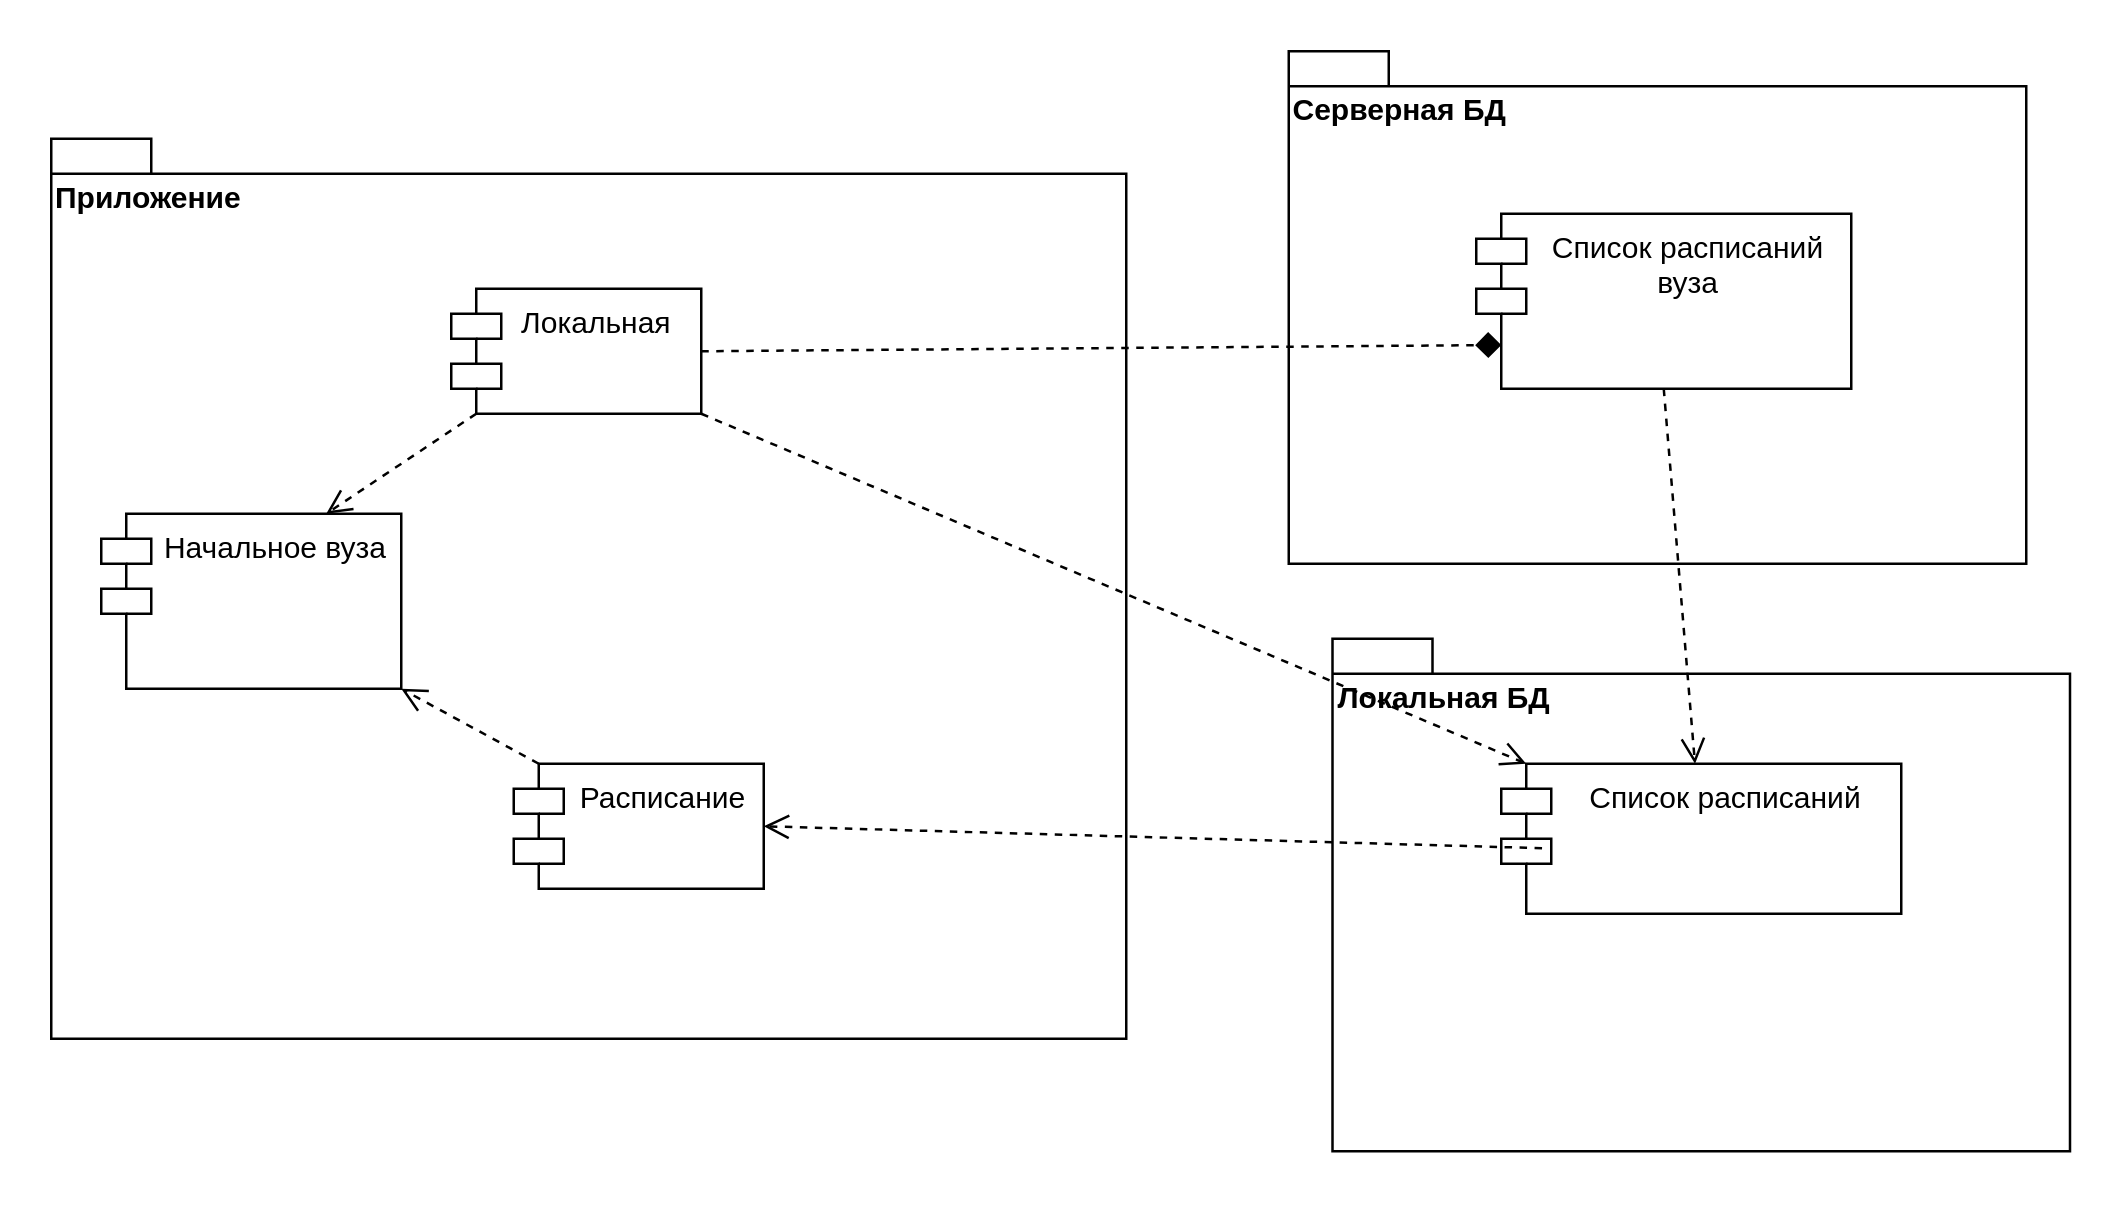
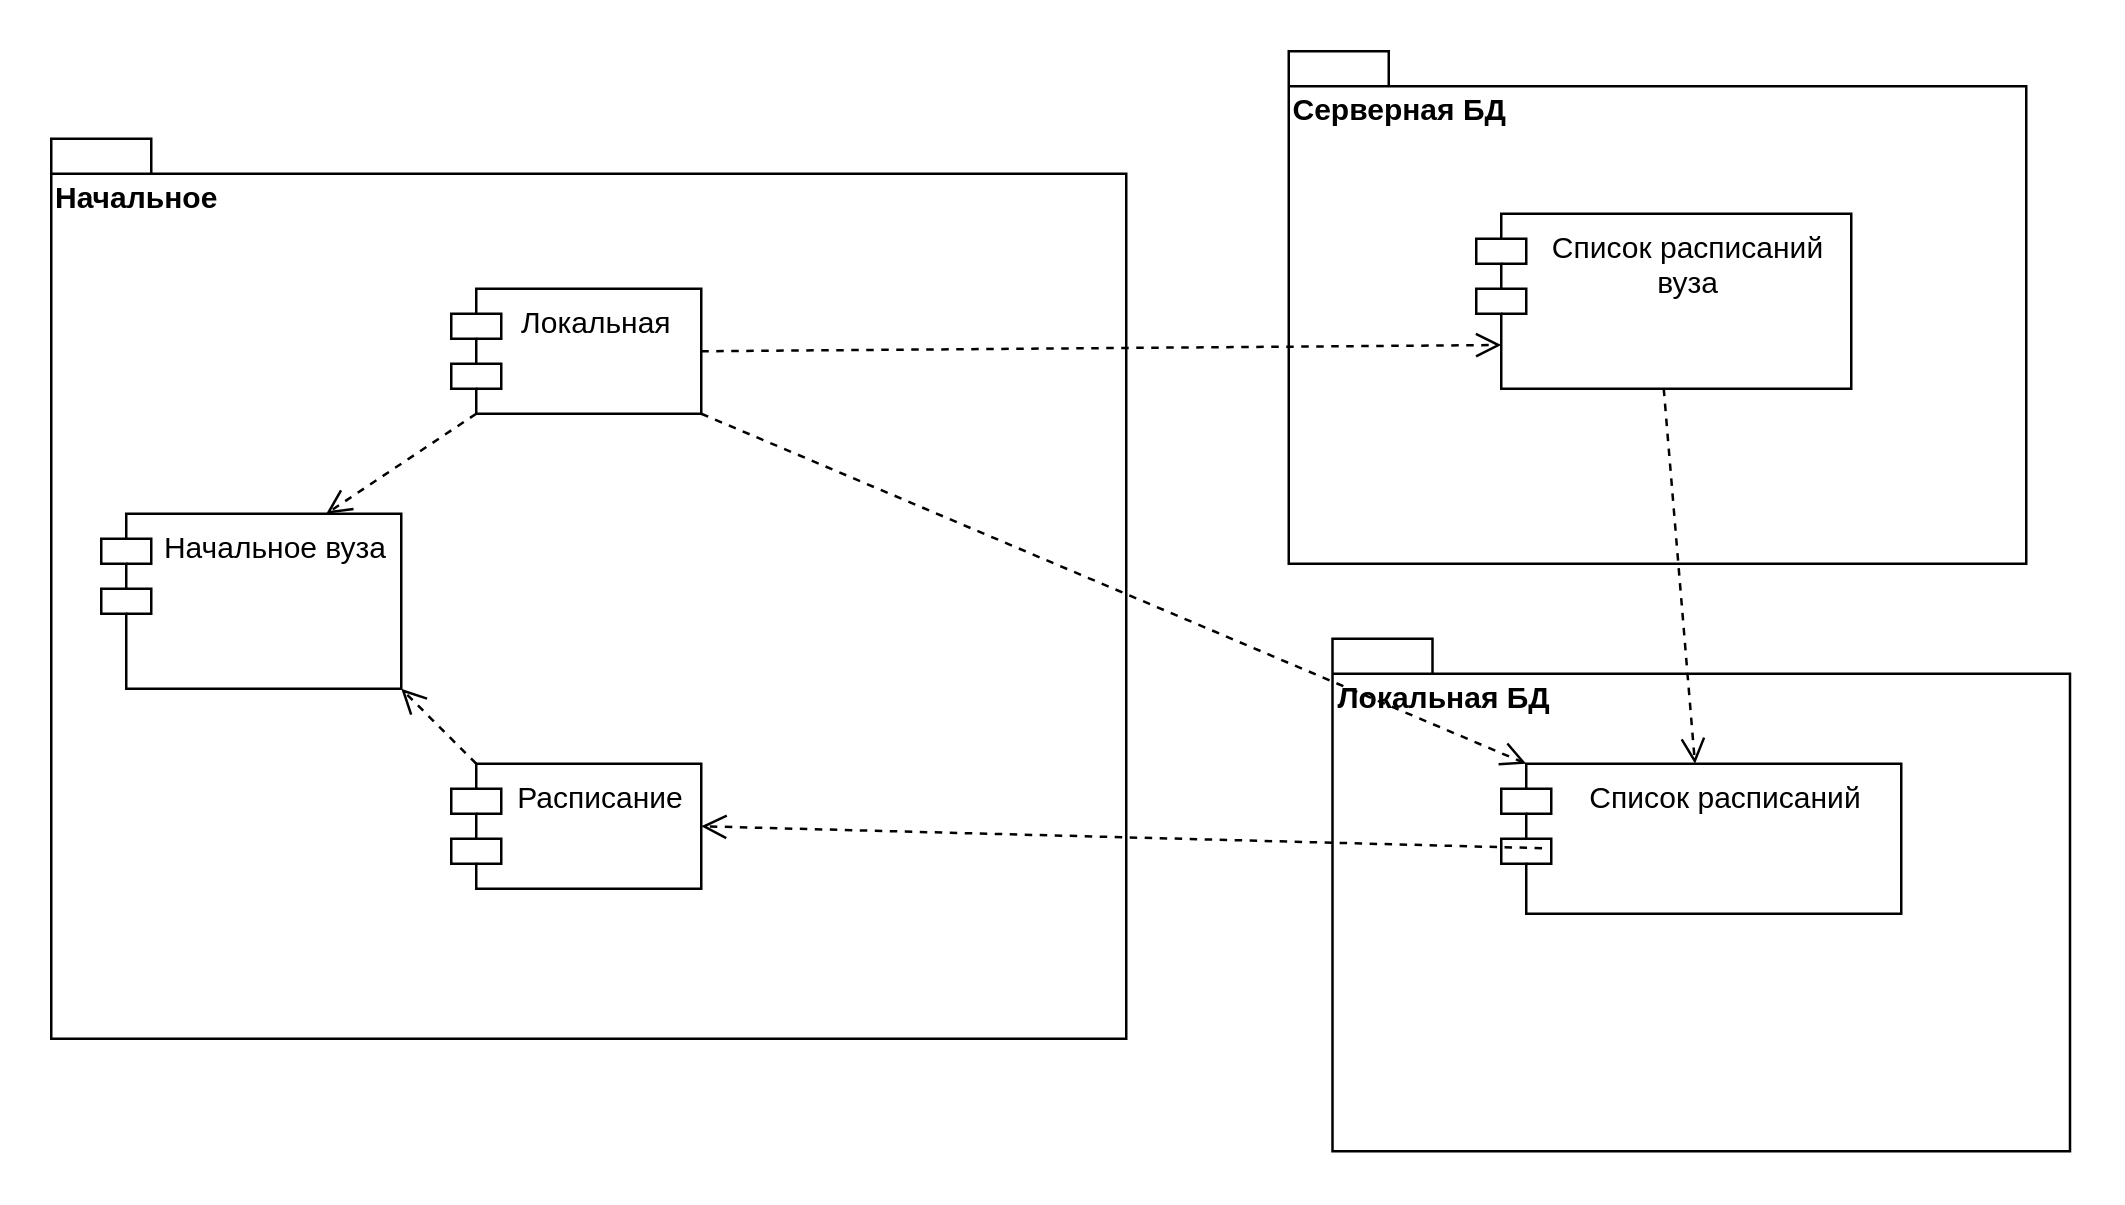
(140, 199) -> (132, 199)
(1475, 345) -> (1485, 345)
(639, 826) -> (576, 826)
